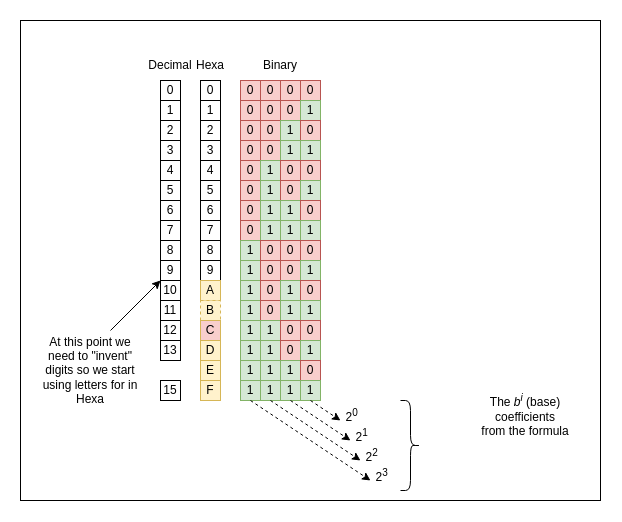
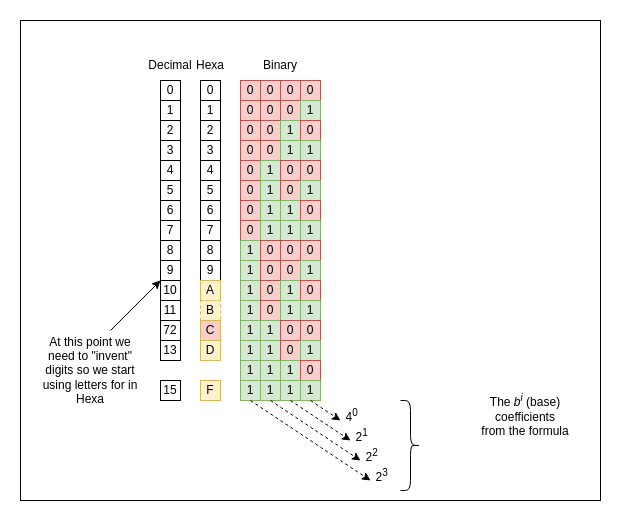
(171, 331) -> (171, 331)
(211, 371) -> none
(351, 416) -> (351, 416)
